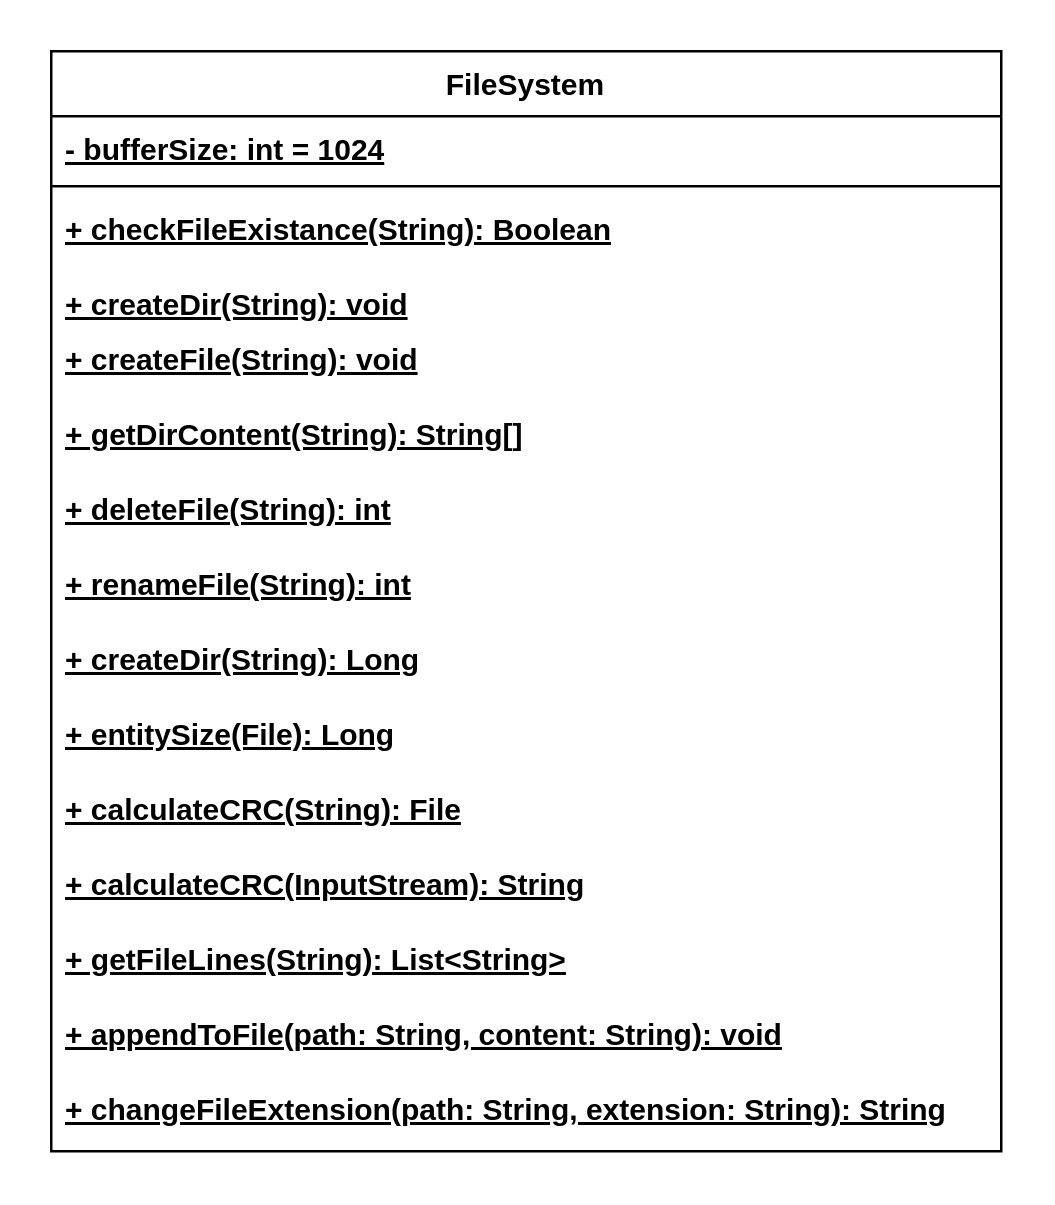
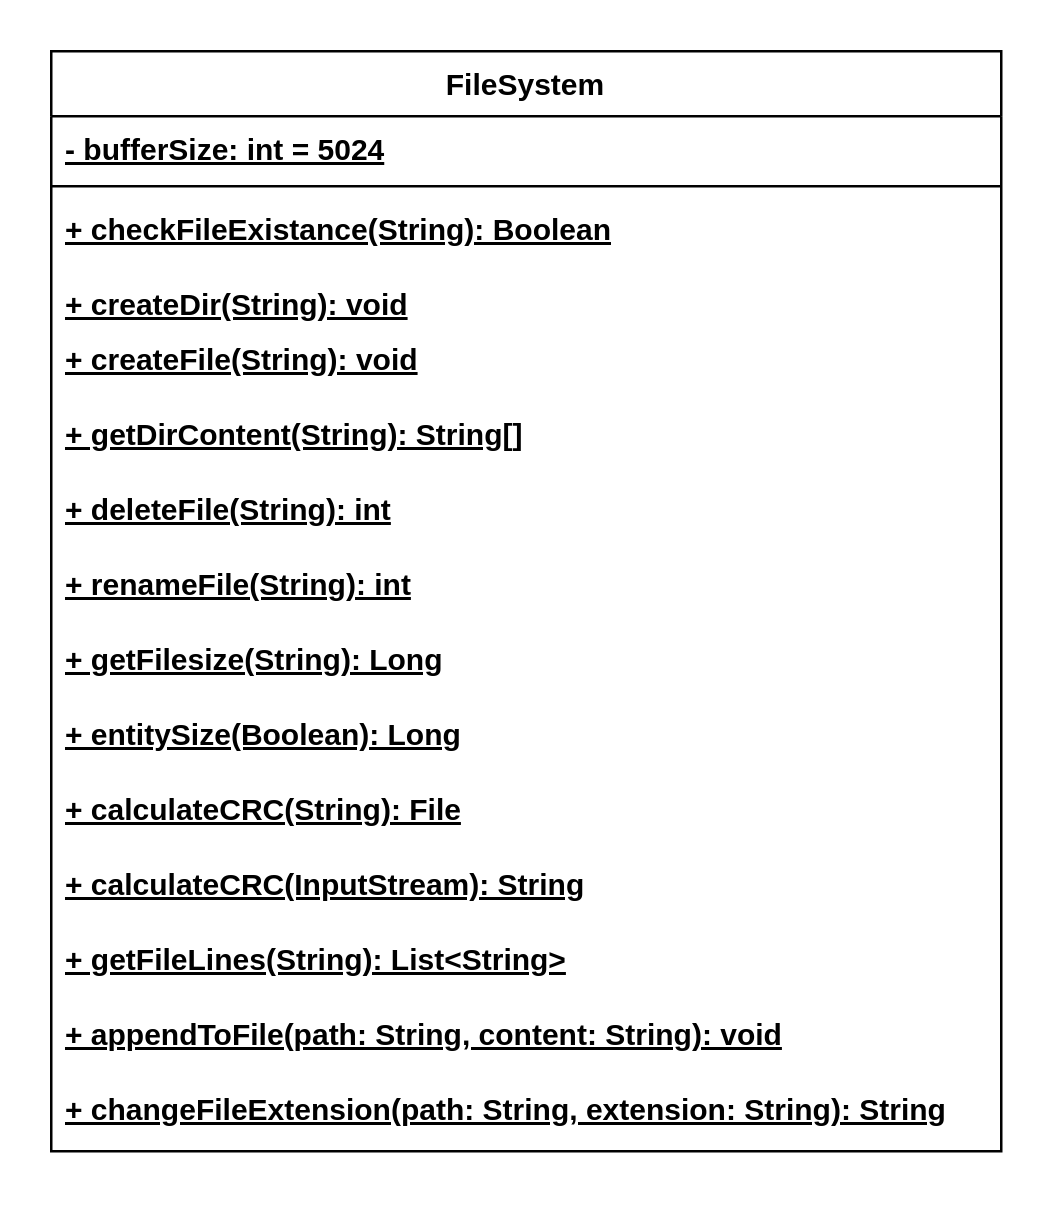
(239, 150) -> (239, 150)
(256, 660) -> (265, 660)
(239, 735) -> (268, 735)
